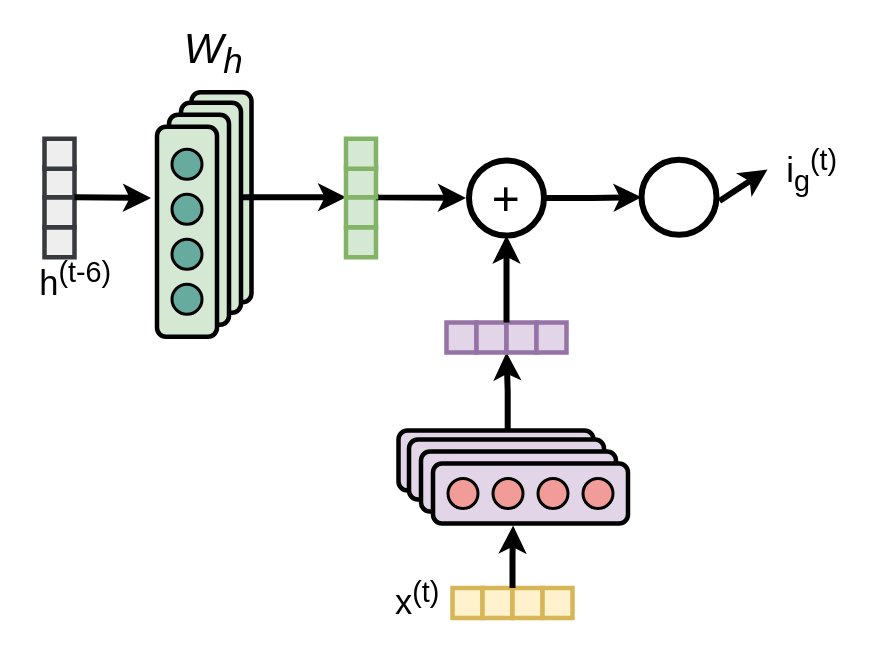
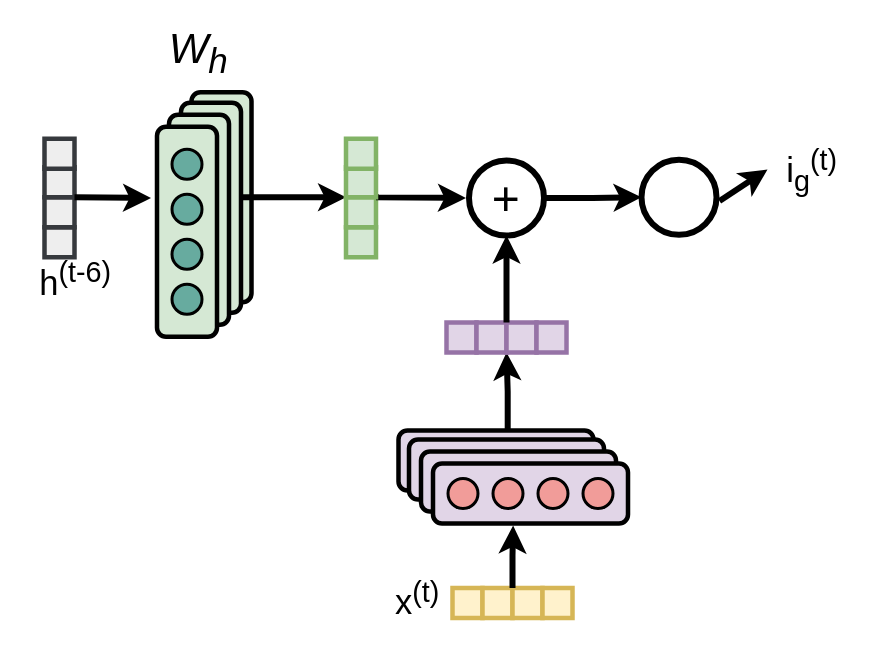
(214, 53) -> (199, 53)
